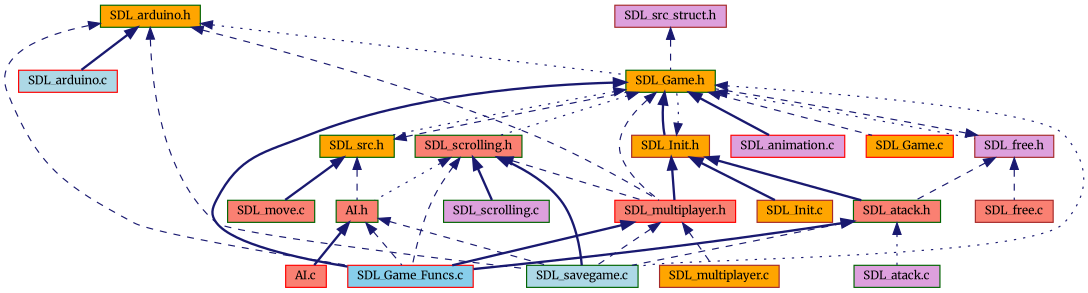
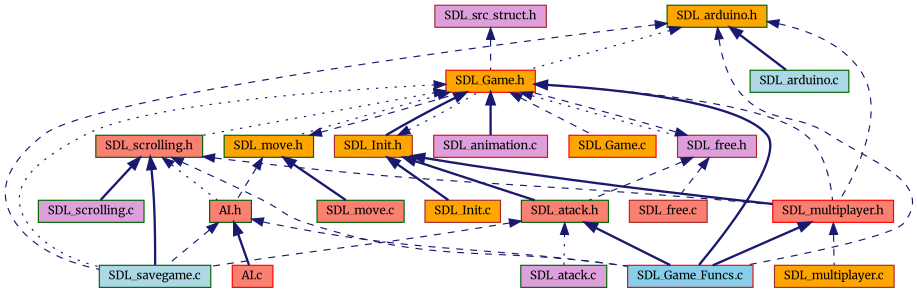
(68, 81) -> (799, 81)
(671, 81) -> (491, 81)
(357, 146) -> (269, 146)
(628, 244) -> none
